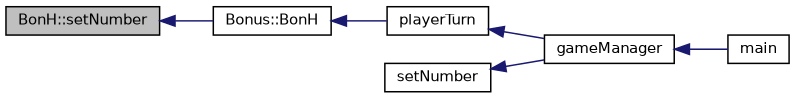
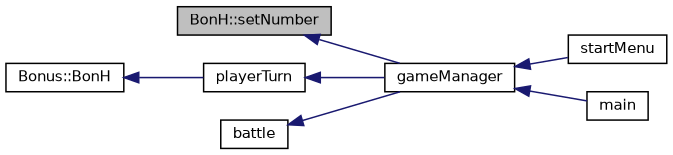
(194, 21) -> (359, 51)
none -> (618, 49)
(438, 78) -> (254, 134)
